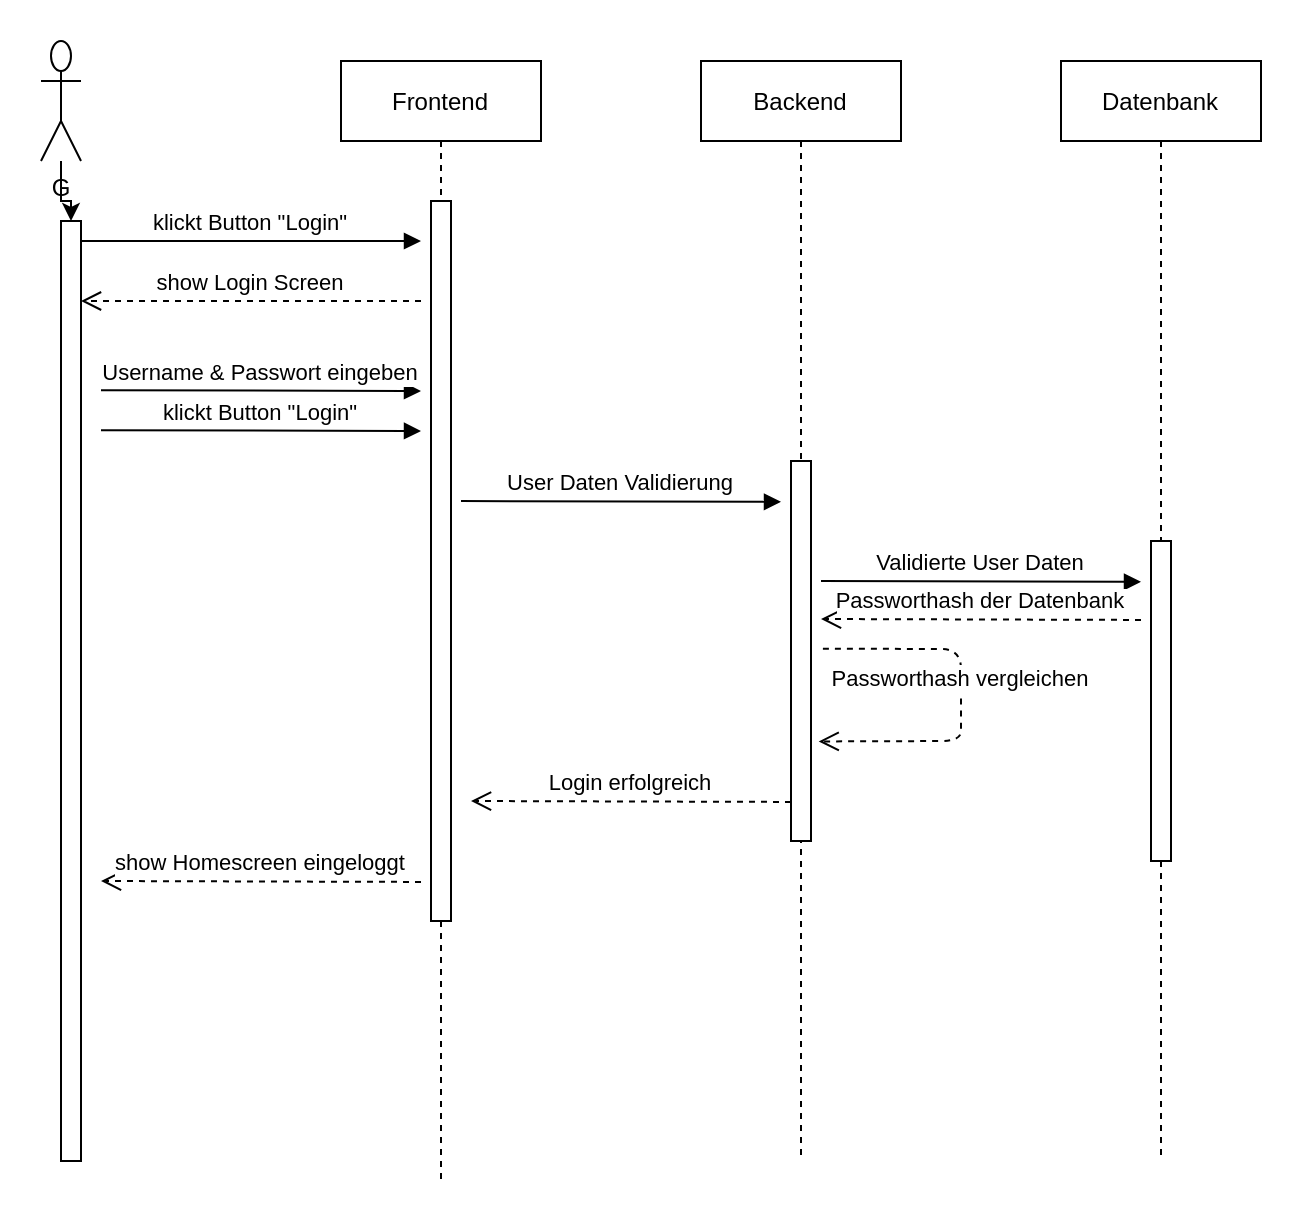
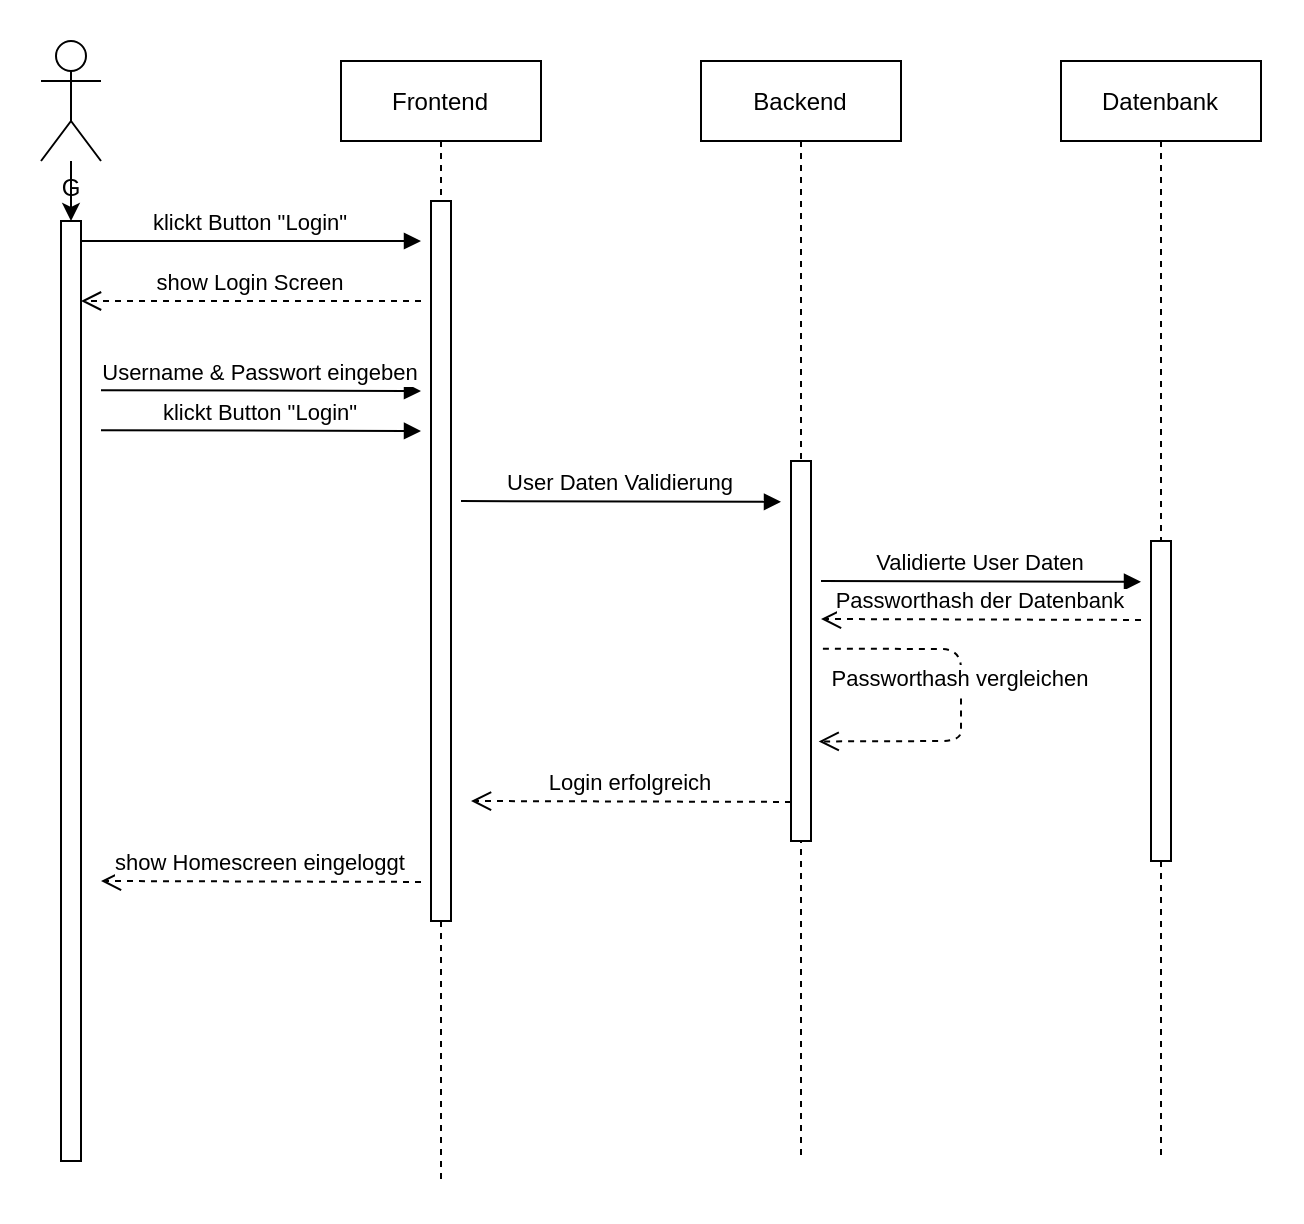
(61, 101) -> (71, 101)
